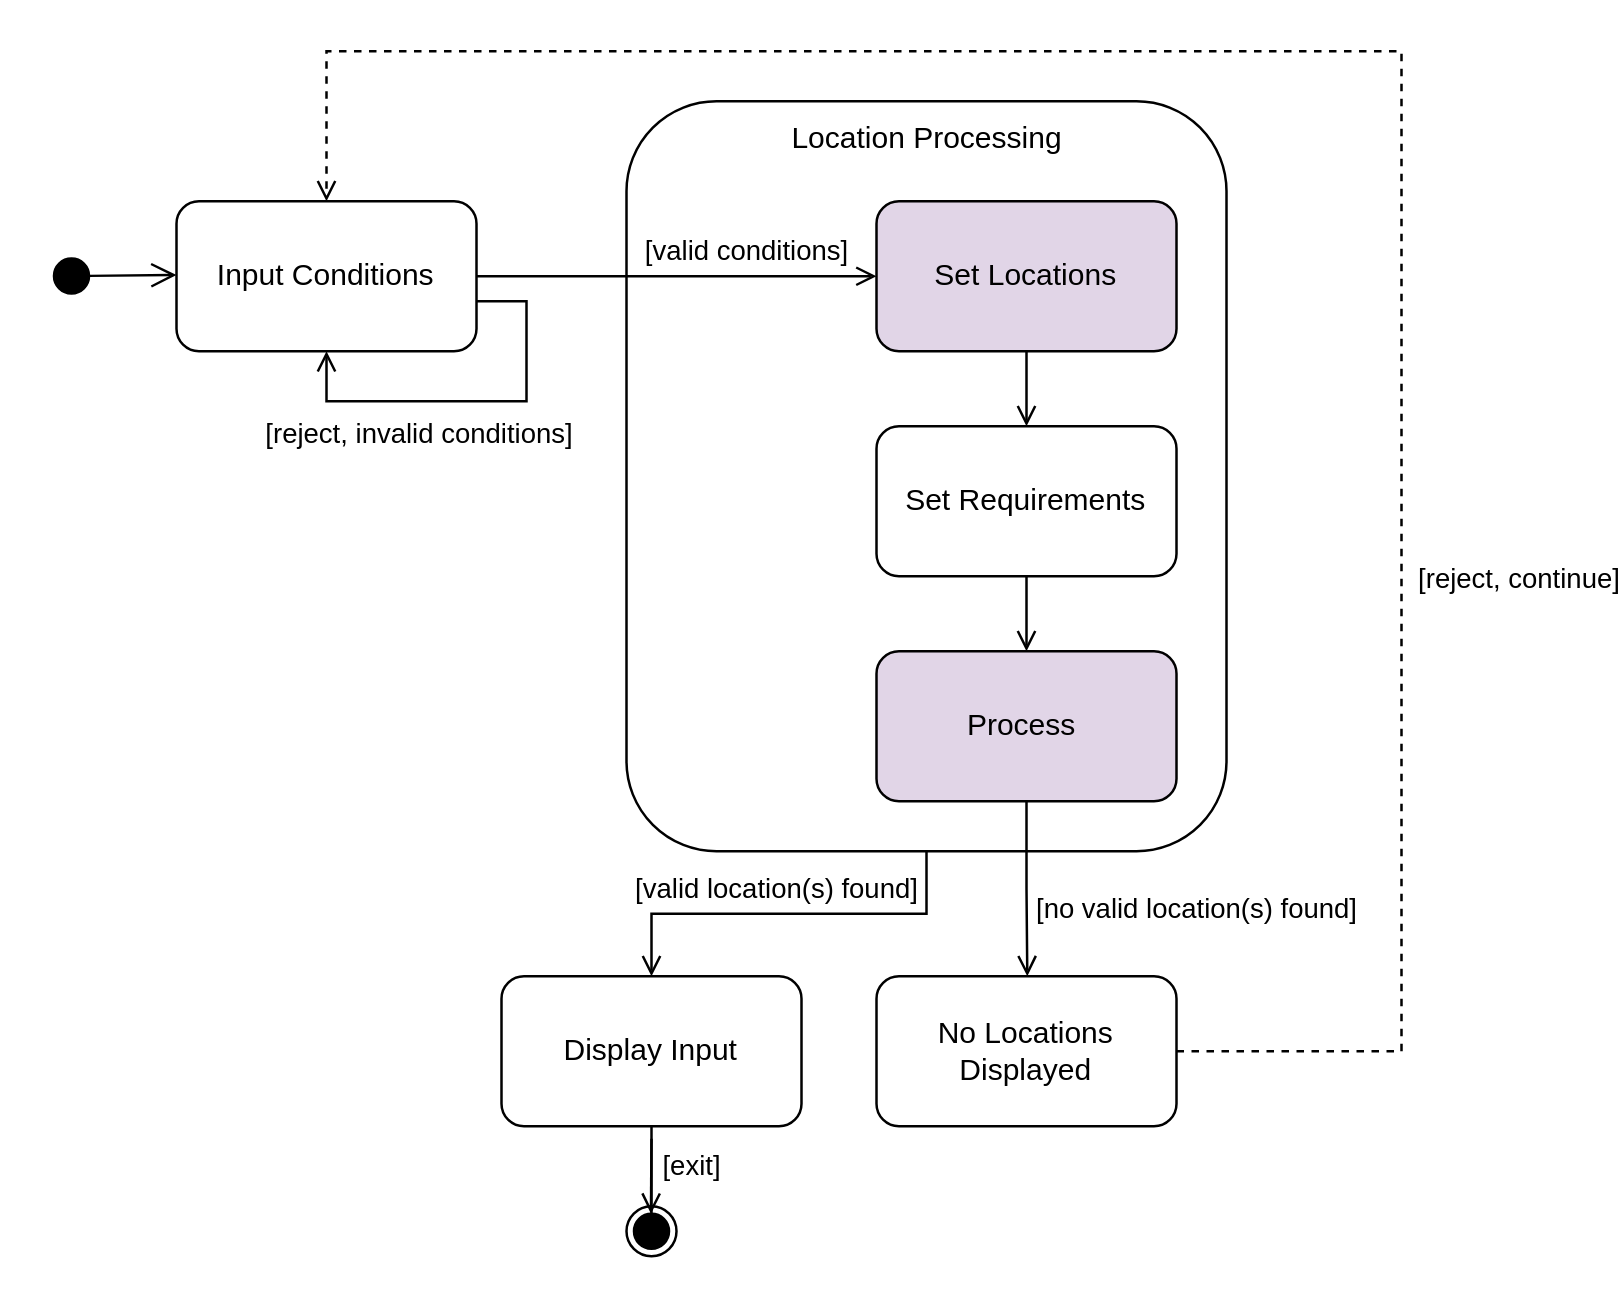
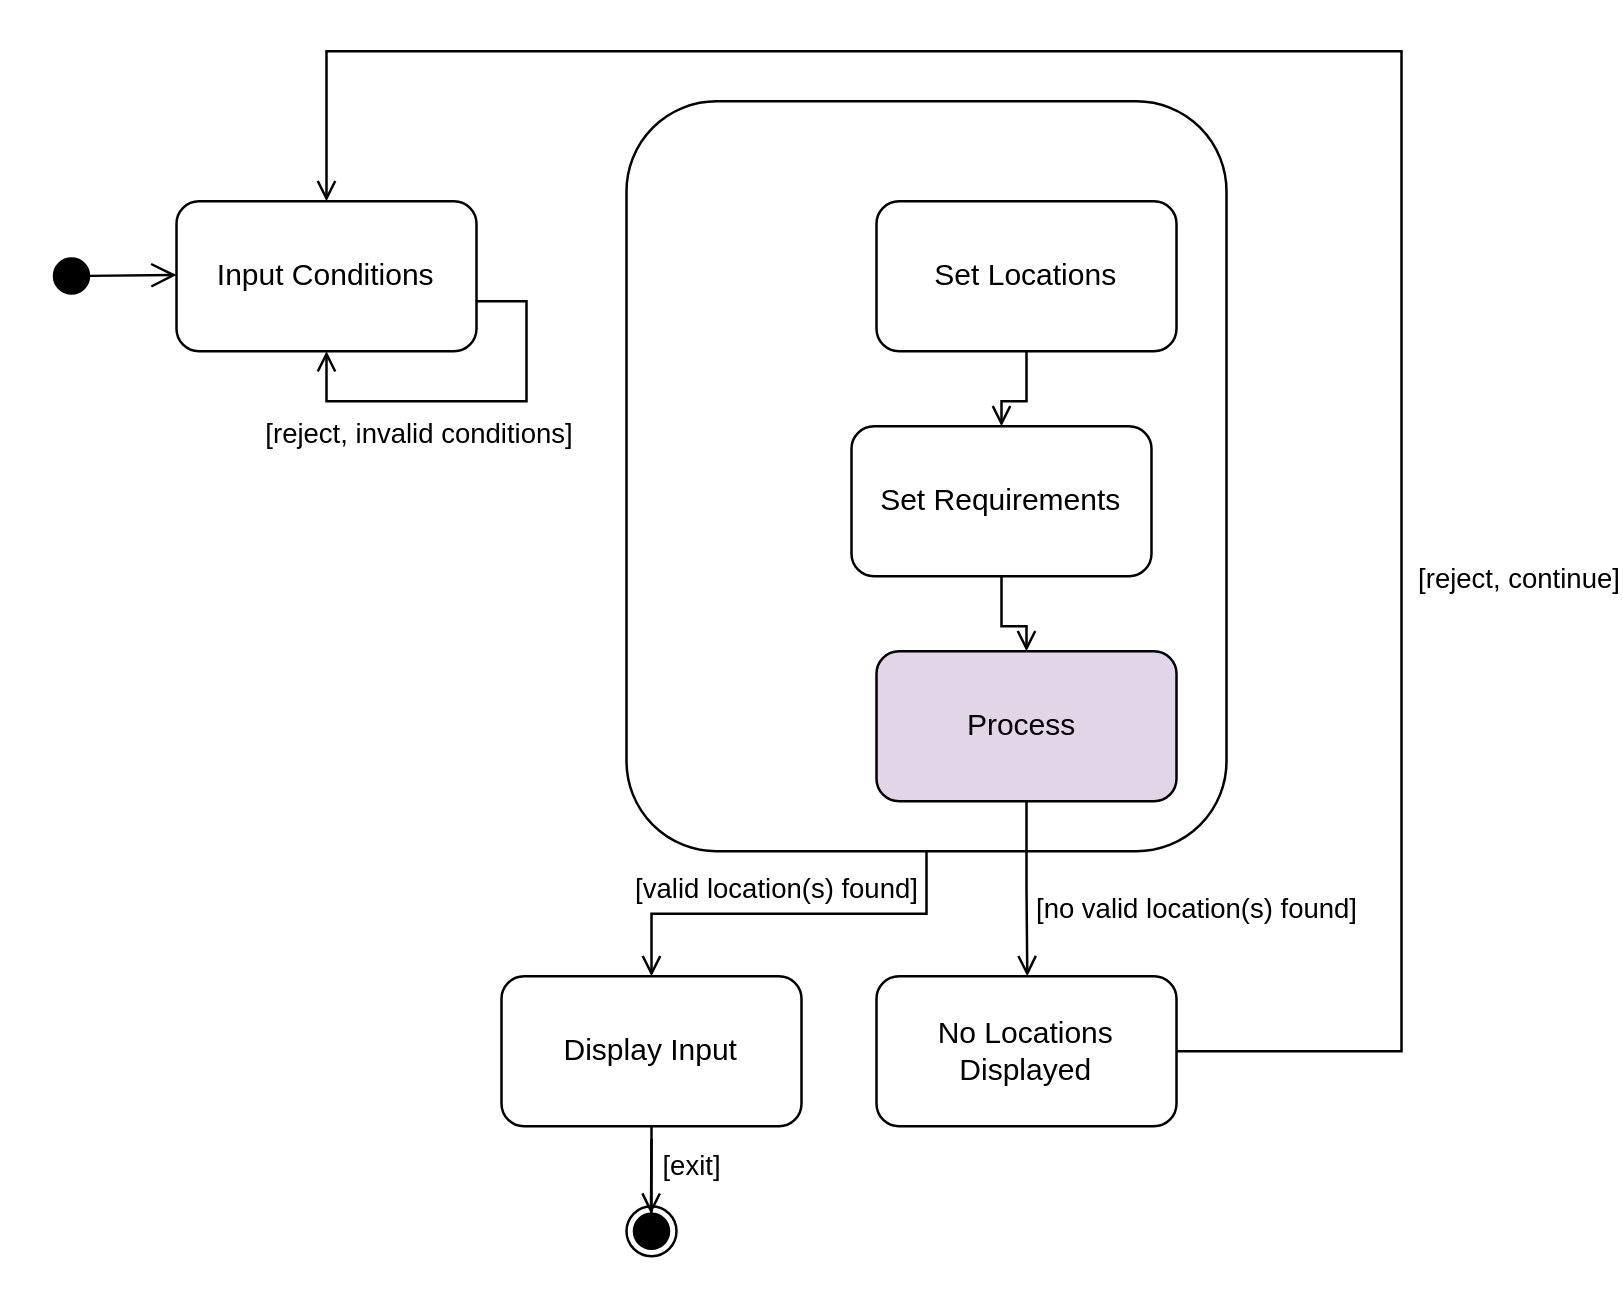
(1401, 51) -> (1401, 51)
(926, 139) -> none
(673, 276) -> none
(1026, 276) -> (1026, 276)
(1026, 501) -> (1001, 501)
